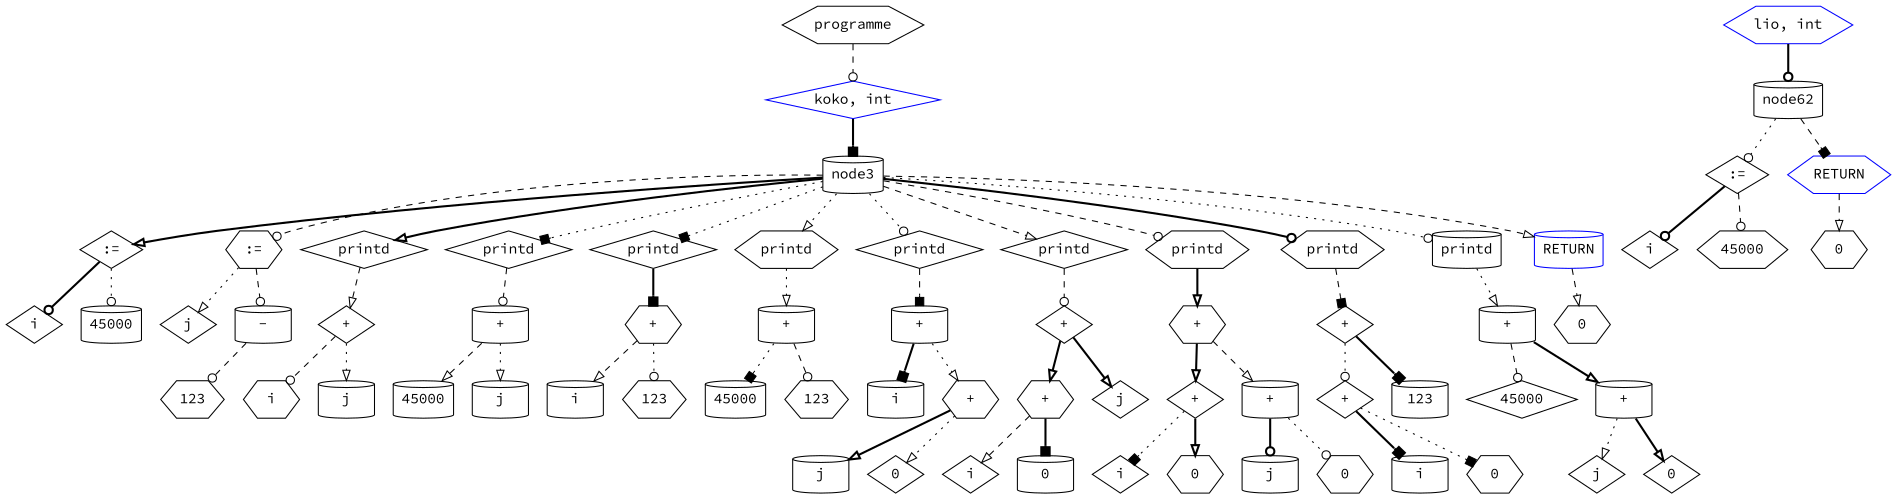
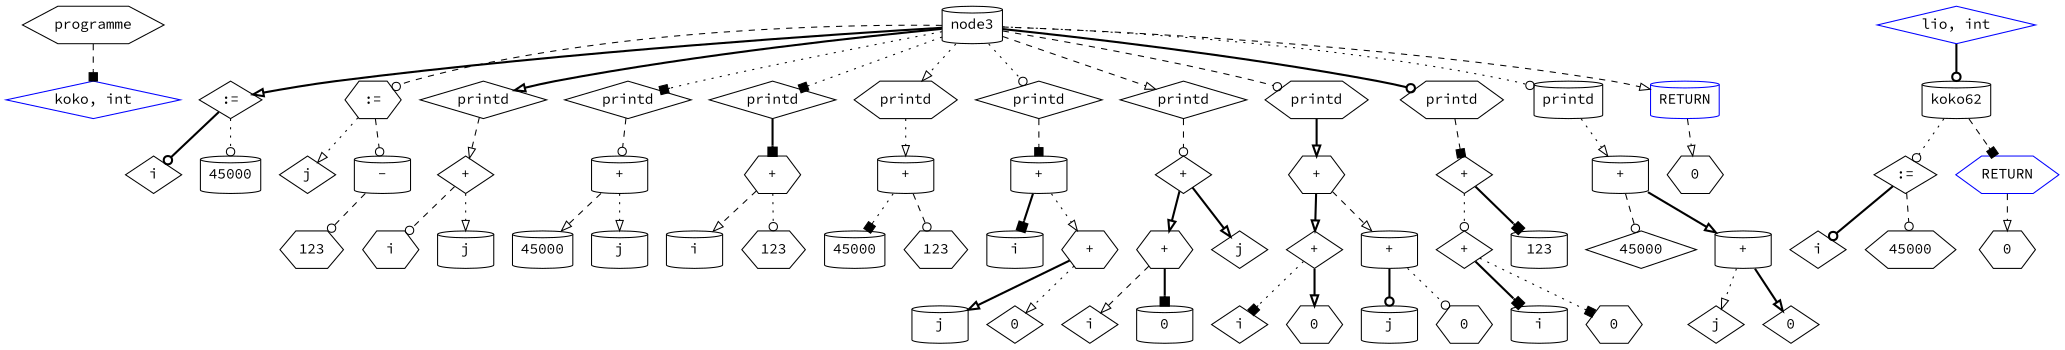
(1788, 25) -> (1956, 25)
(853, 58) -> (93, 57)
(1788, 100) -> (1956, 100)
(853, 132) -> none
